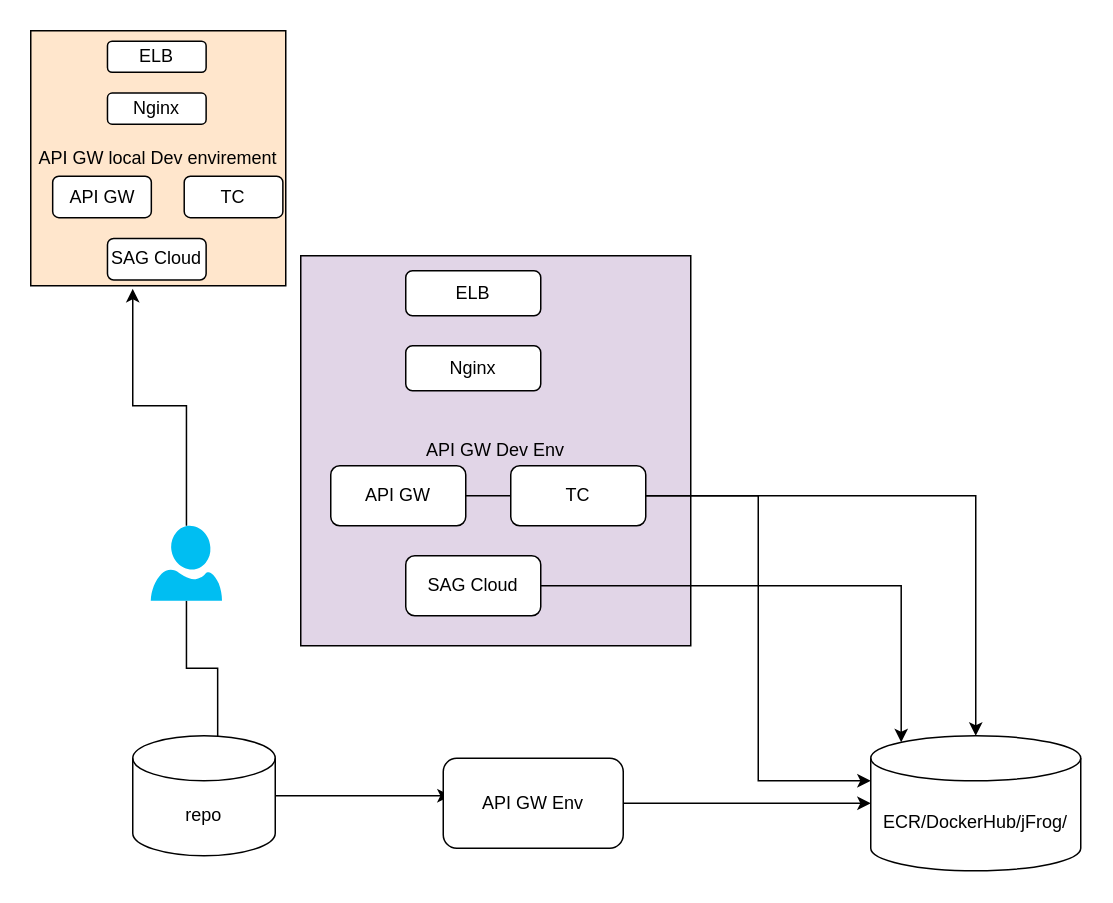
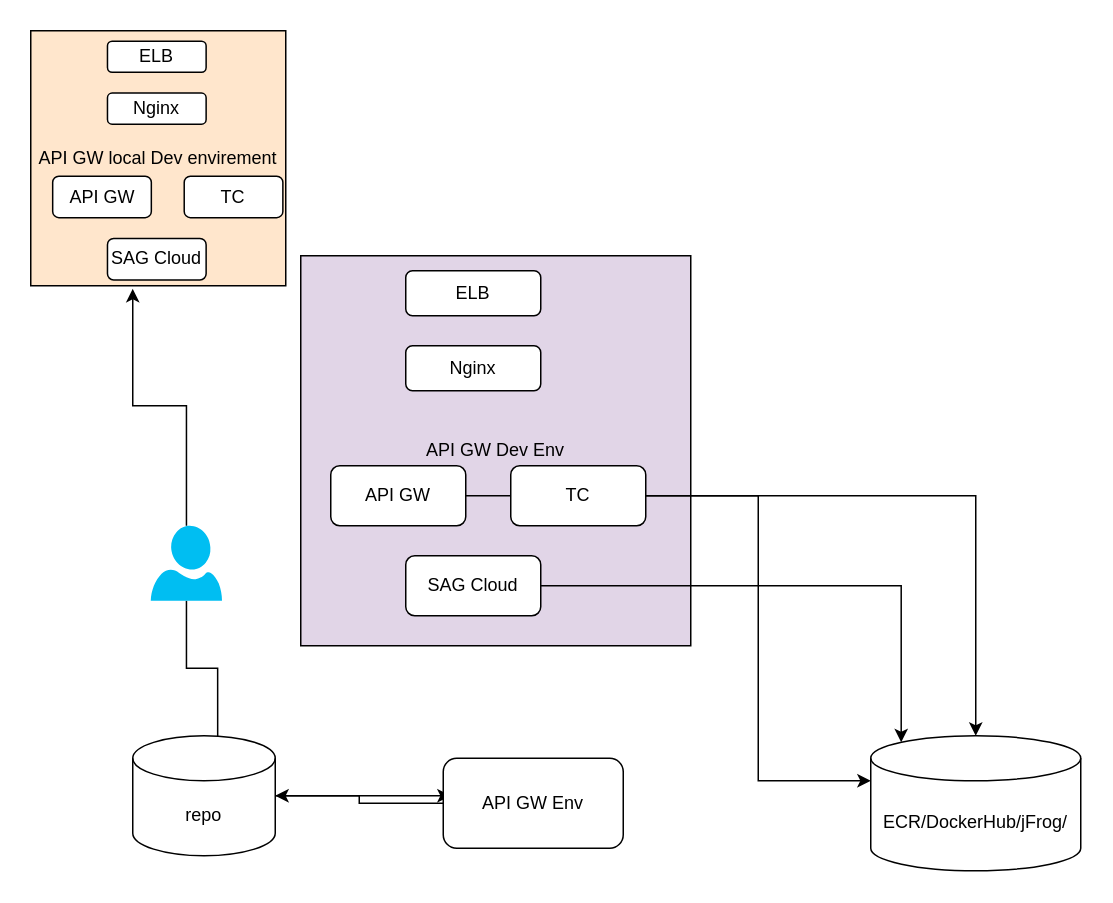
(742, 803) -> (399, 803)
